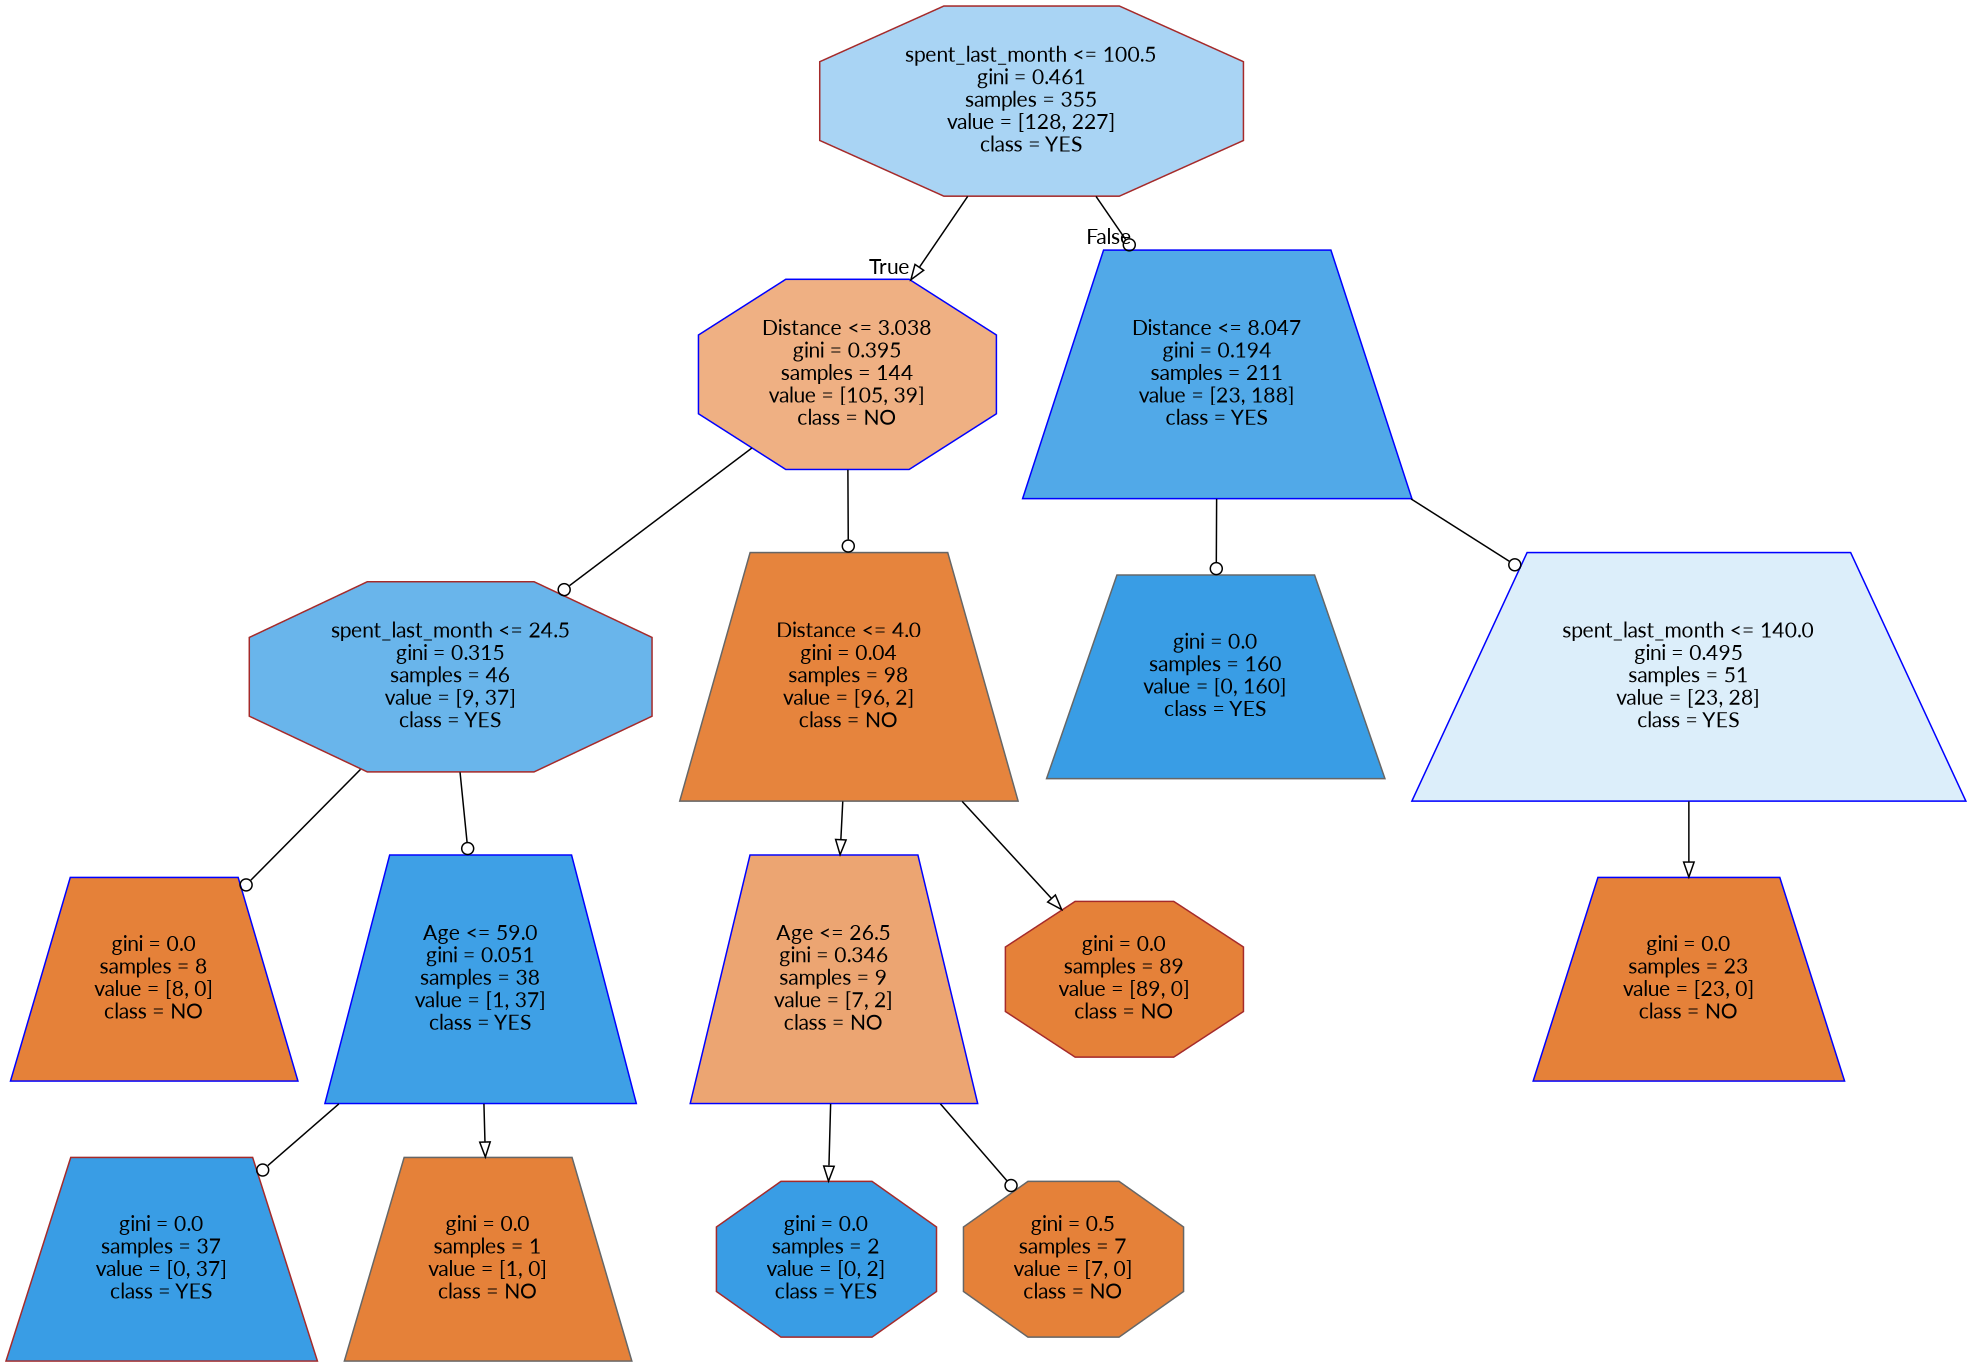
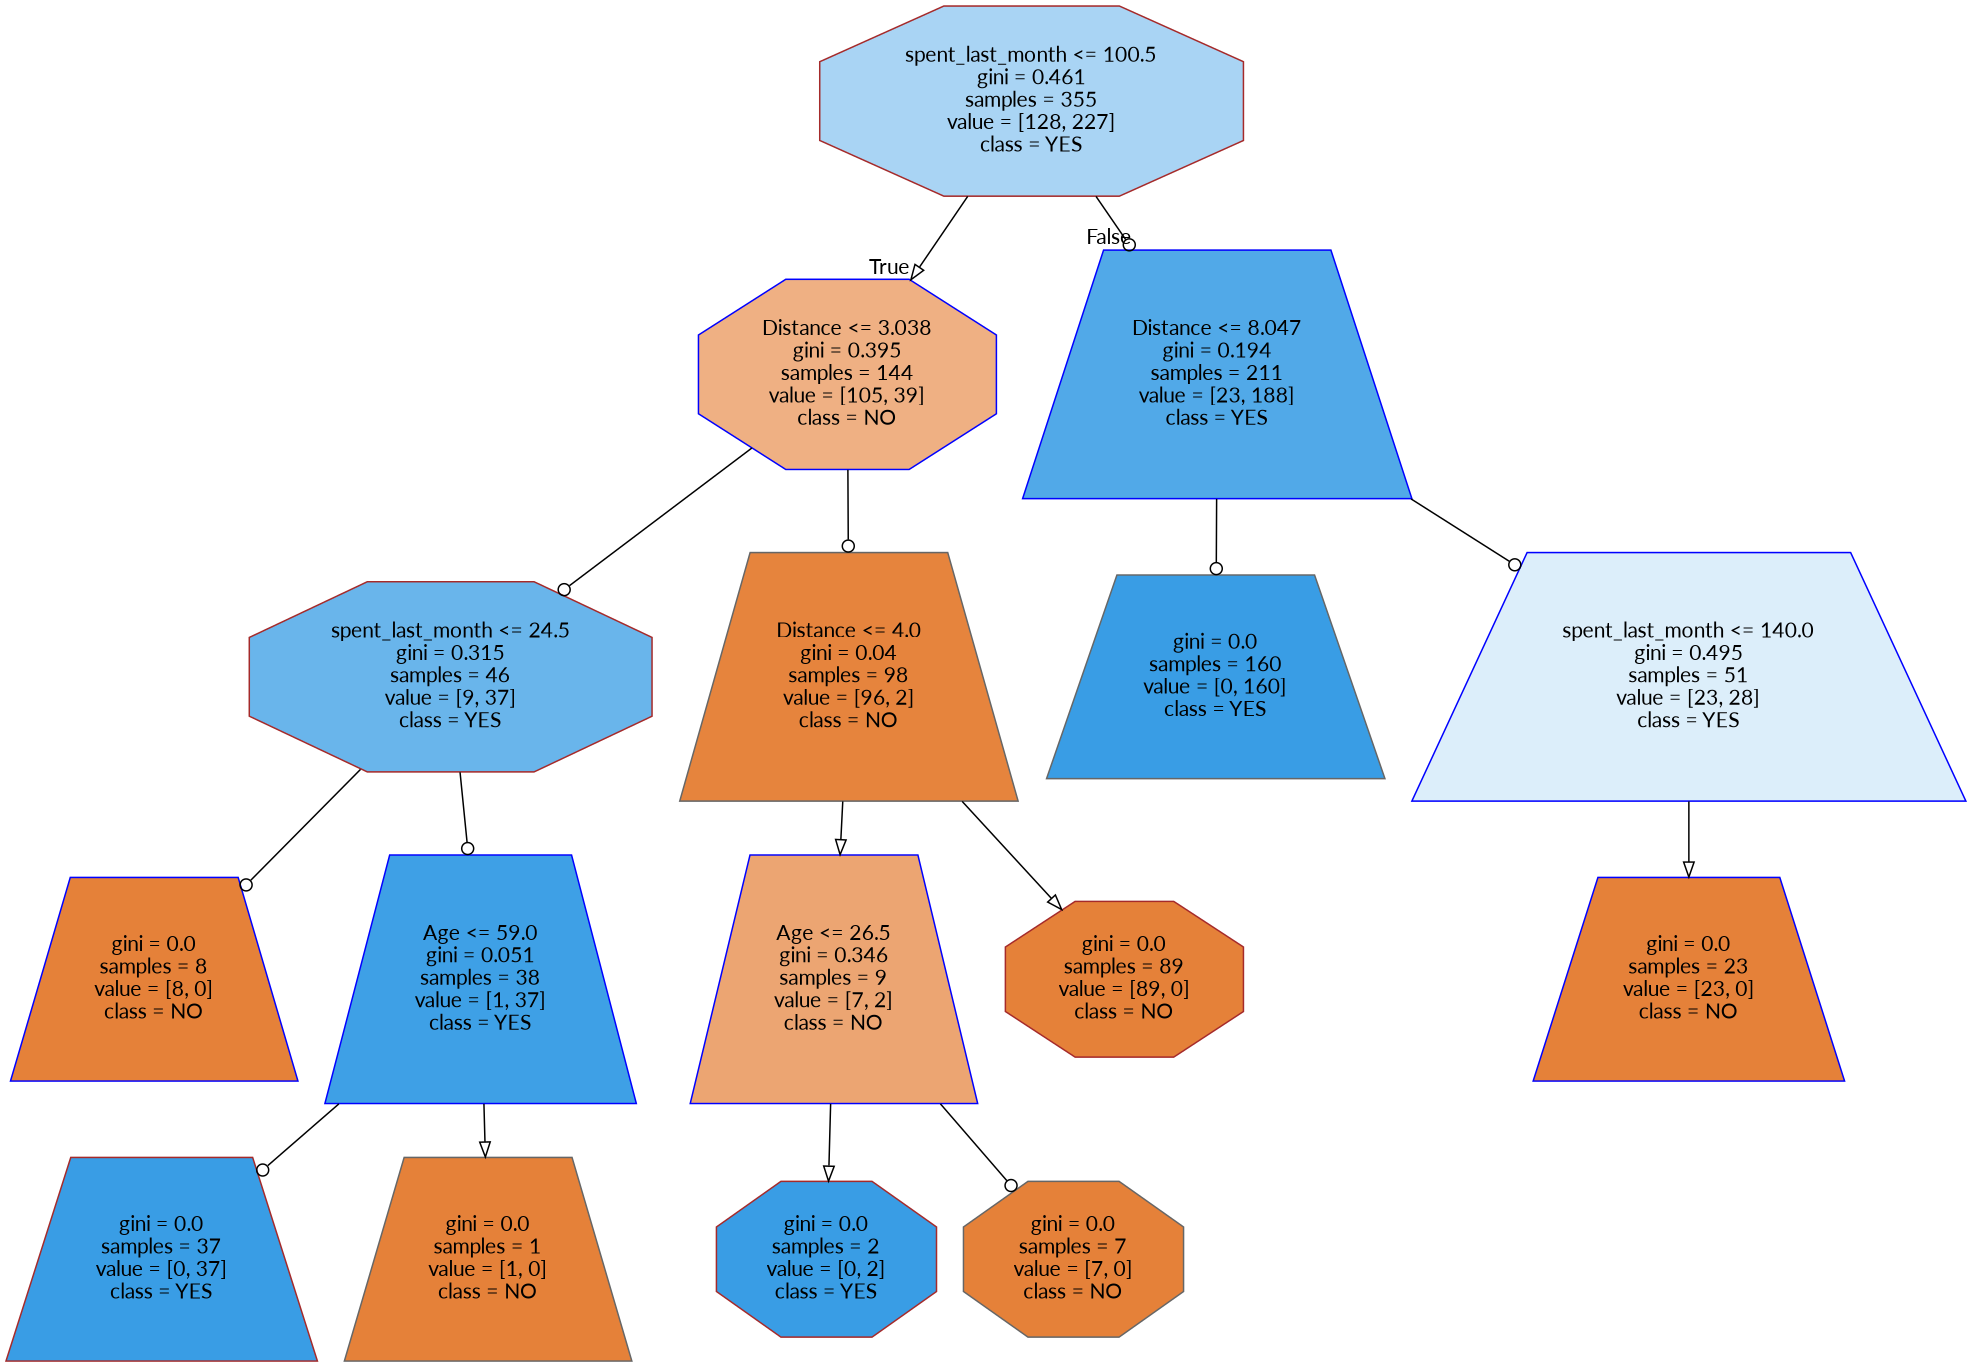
(1074, 1259) -> (1074, 1259)
